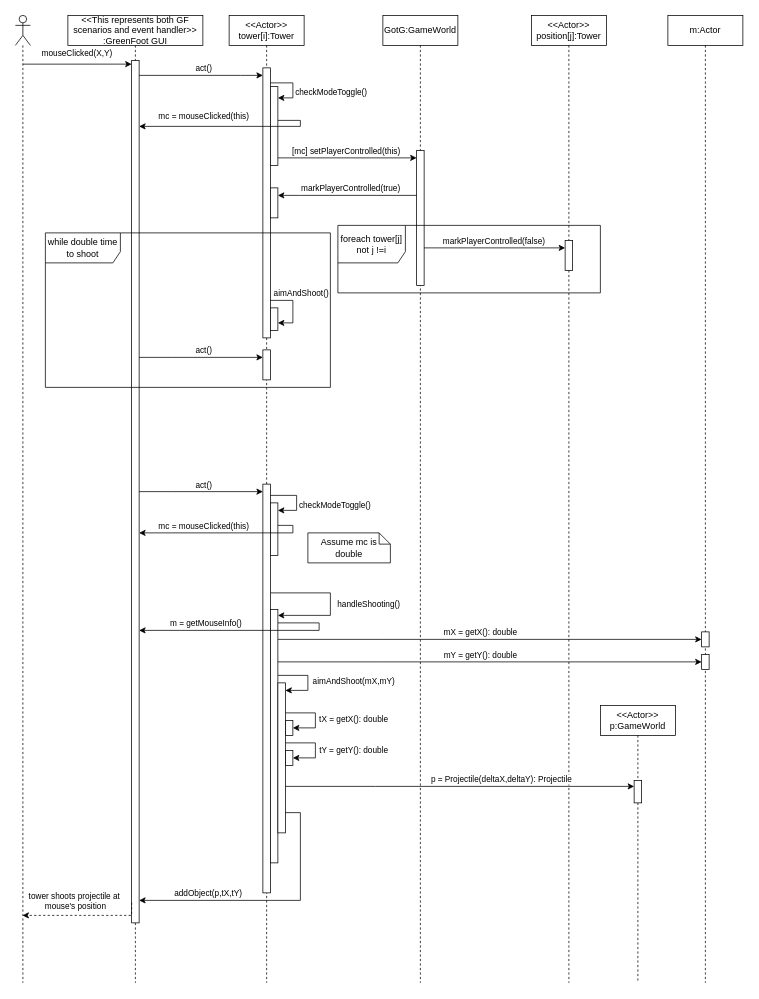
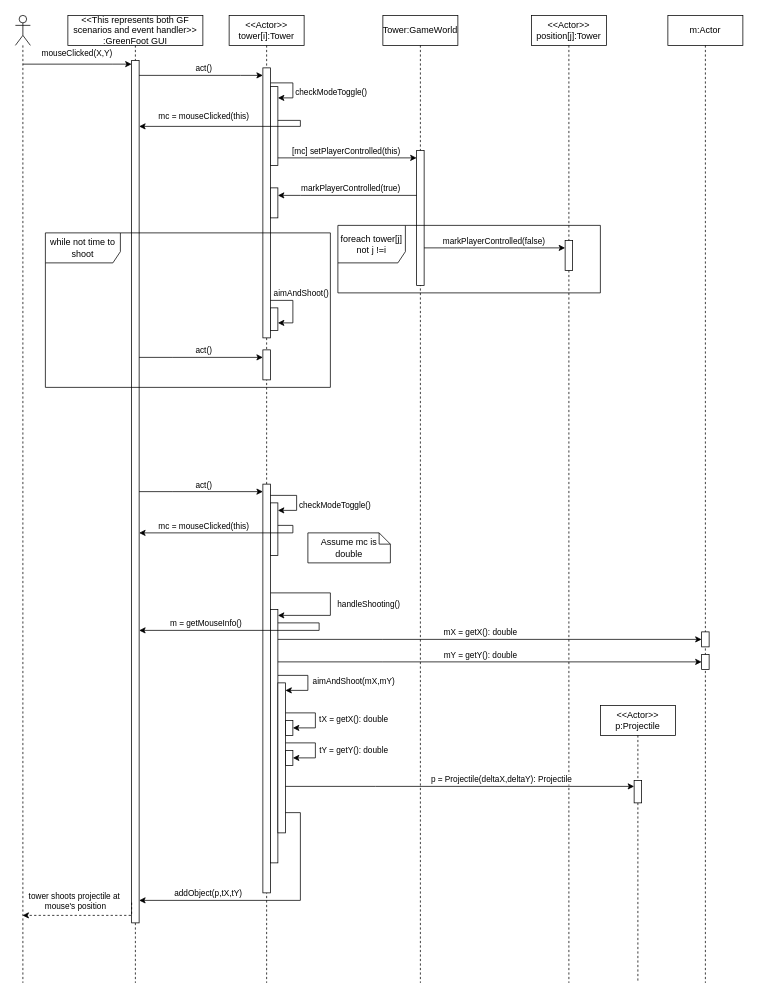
(420, 30) -> (420, 30)
(83, 248) -> (83, 248)
(638, 720) -> (638, 720)
